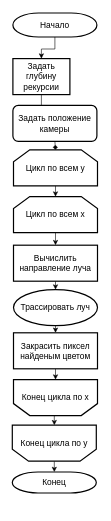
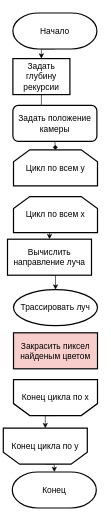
(55, 25) -> (55, 31)
(56, 189) -> none
(56, 263) -> (50, 257)
(56, 327) -> none
(56, 351) -> (56, 351)
(56, 372) -> none
(54, 443) -> (45, 446)
(54, 482) -> (54, 490)
